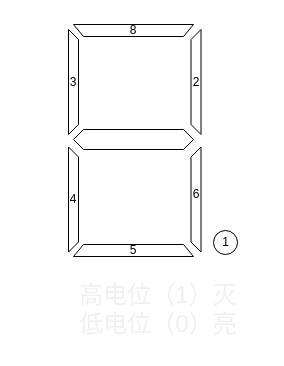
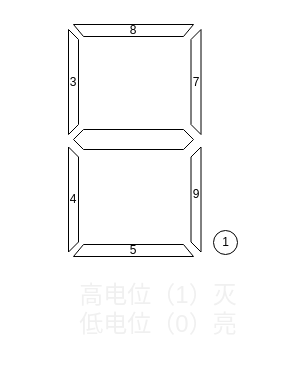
(197, 83) -> (197, 83)
(197, 195) -> (197, 195)
